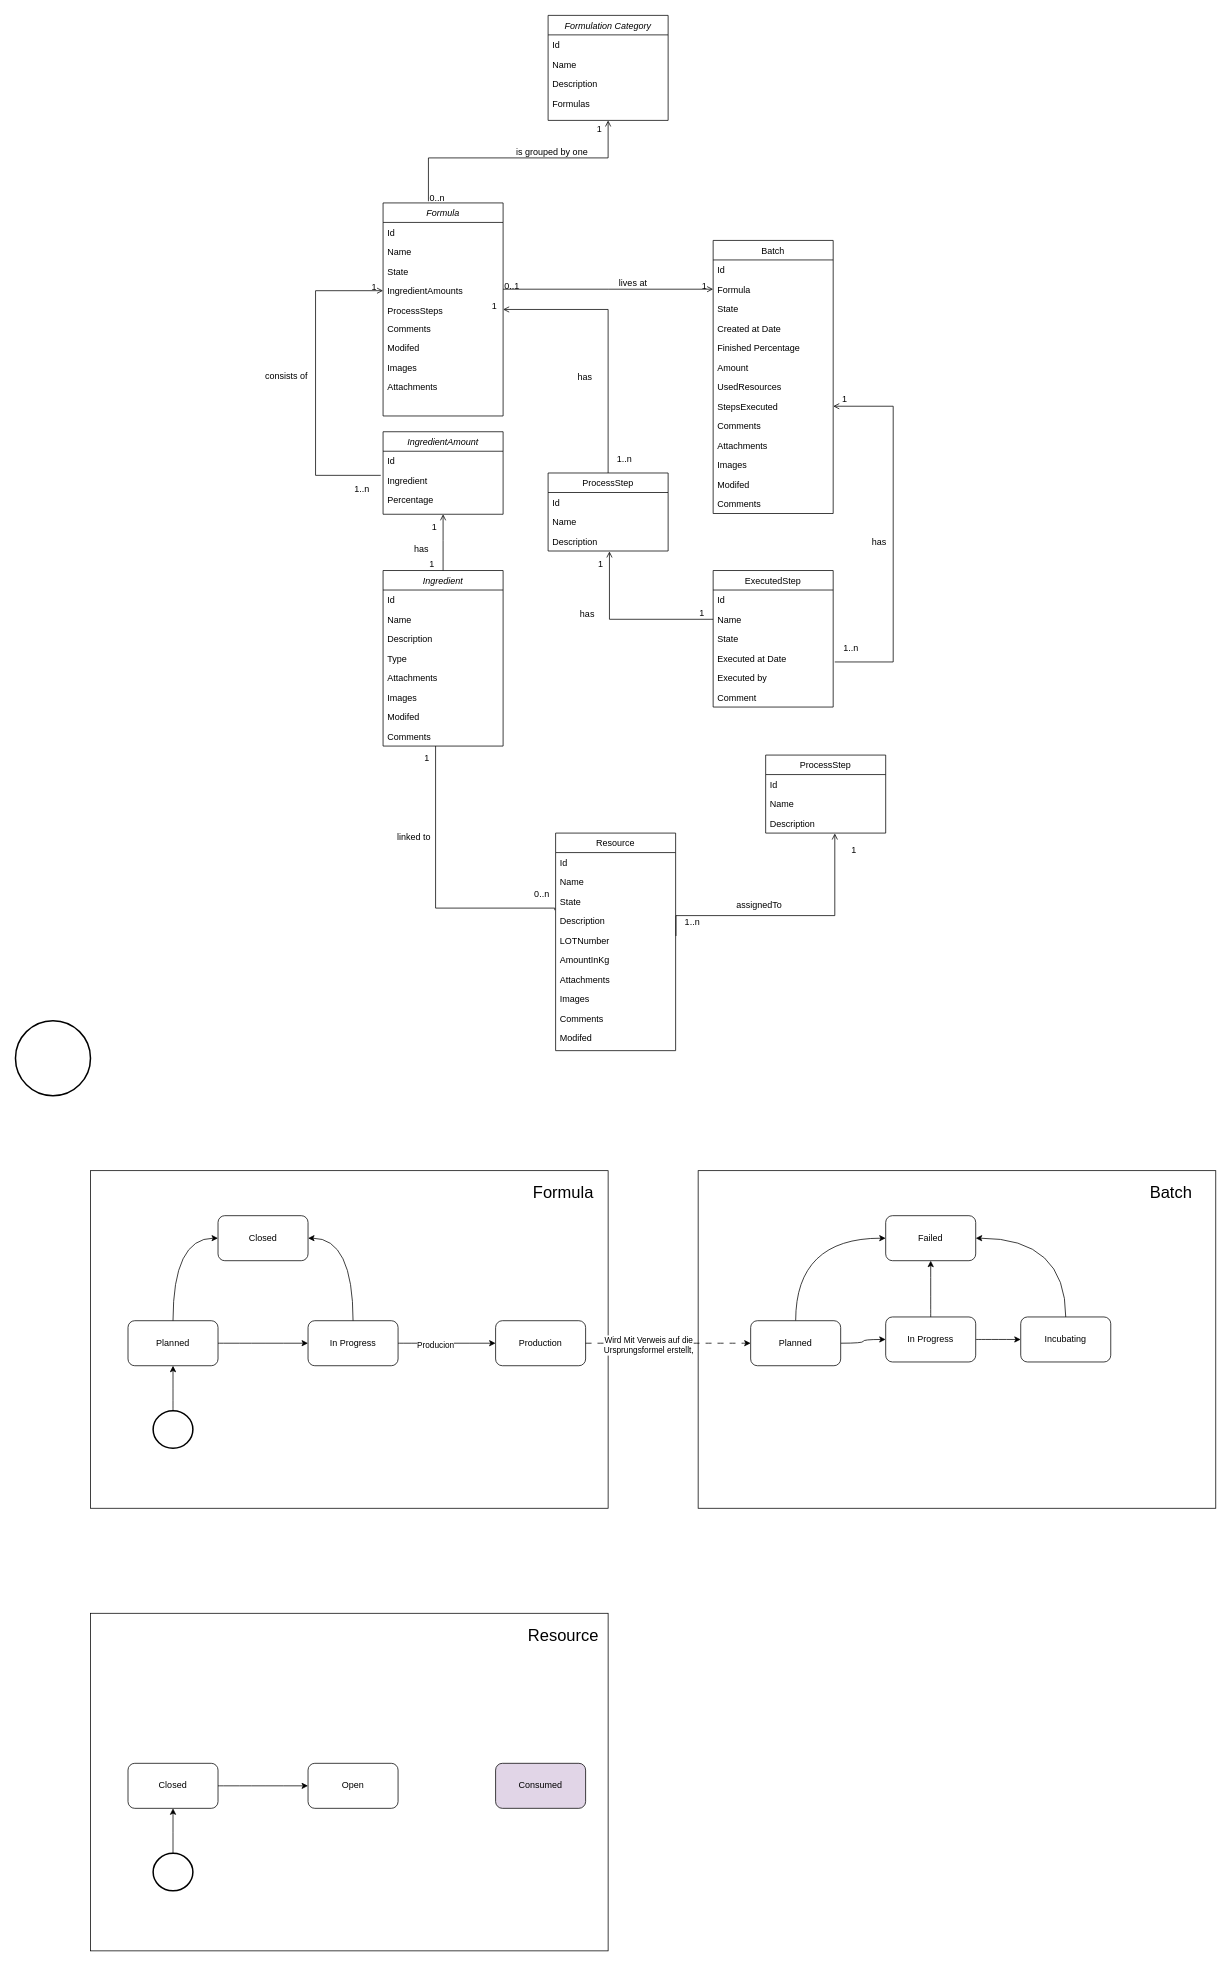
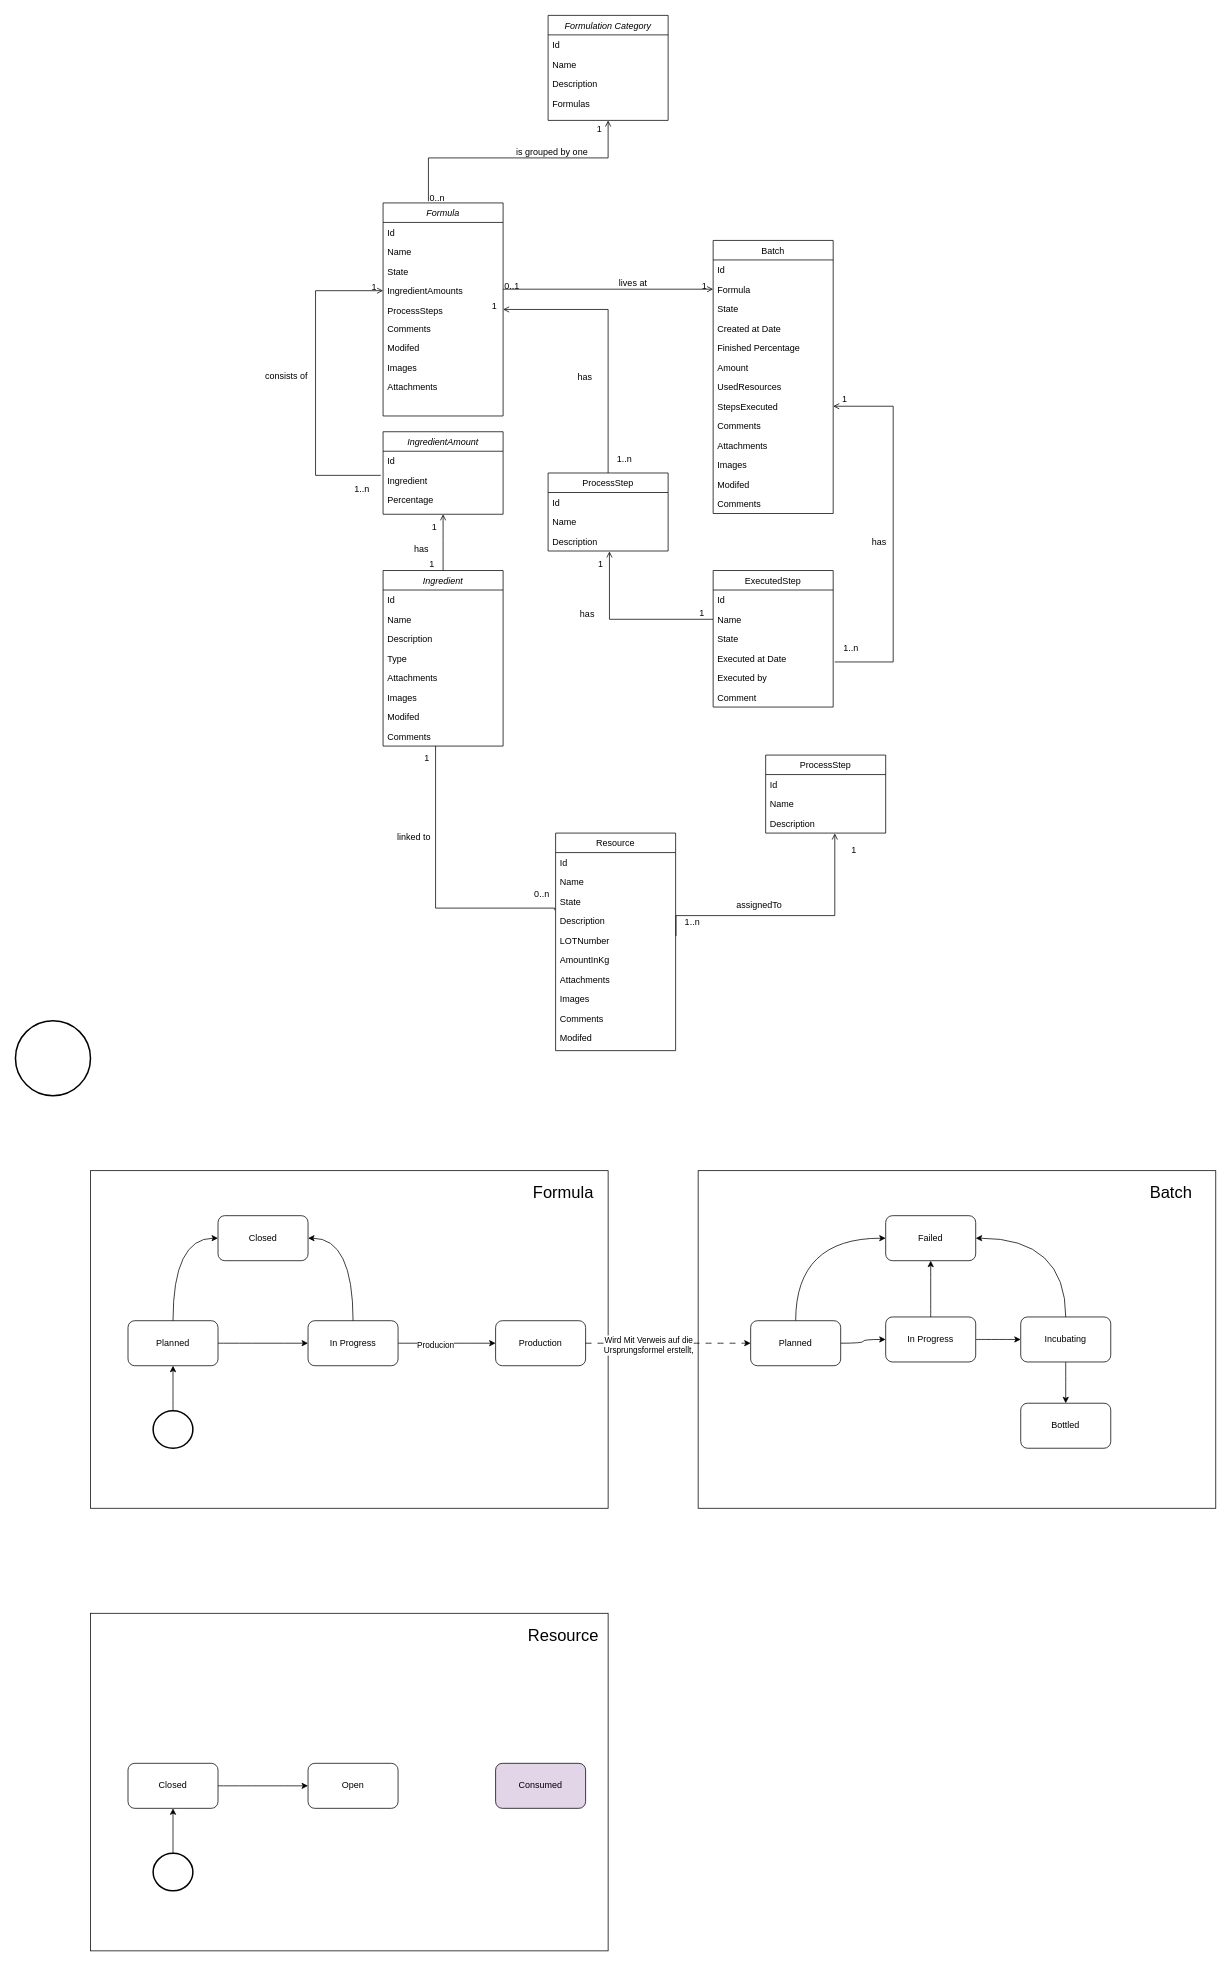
none -> (1065, 1379)
none -> (1065, 1425)
